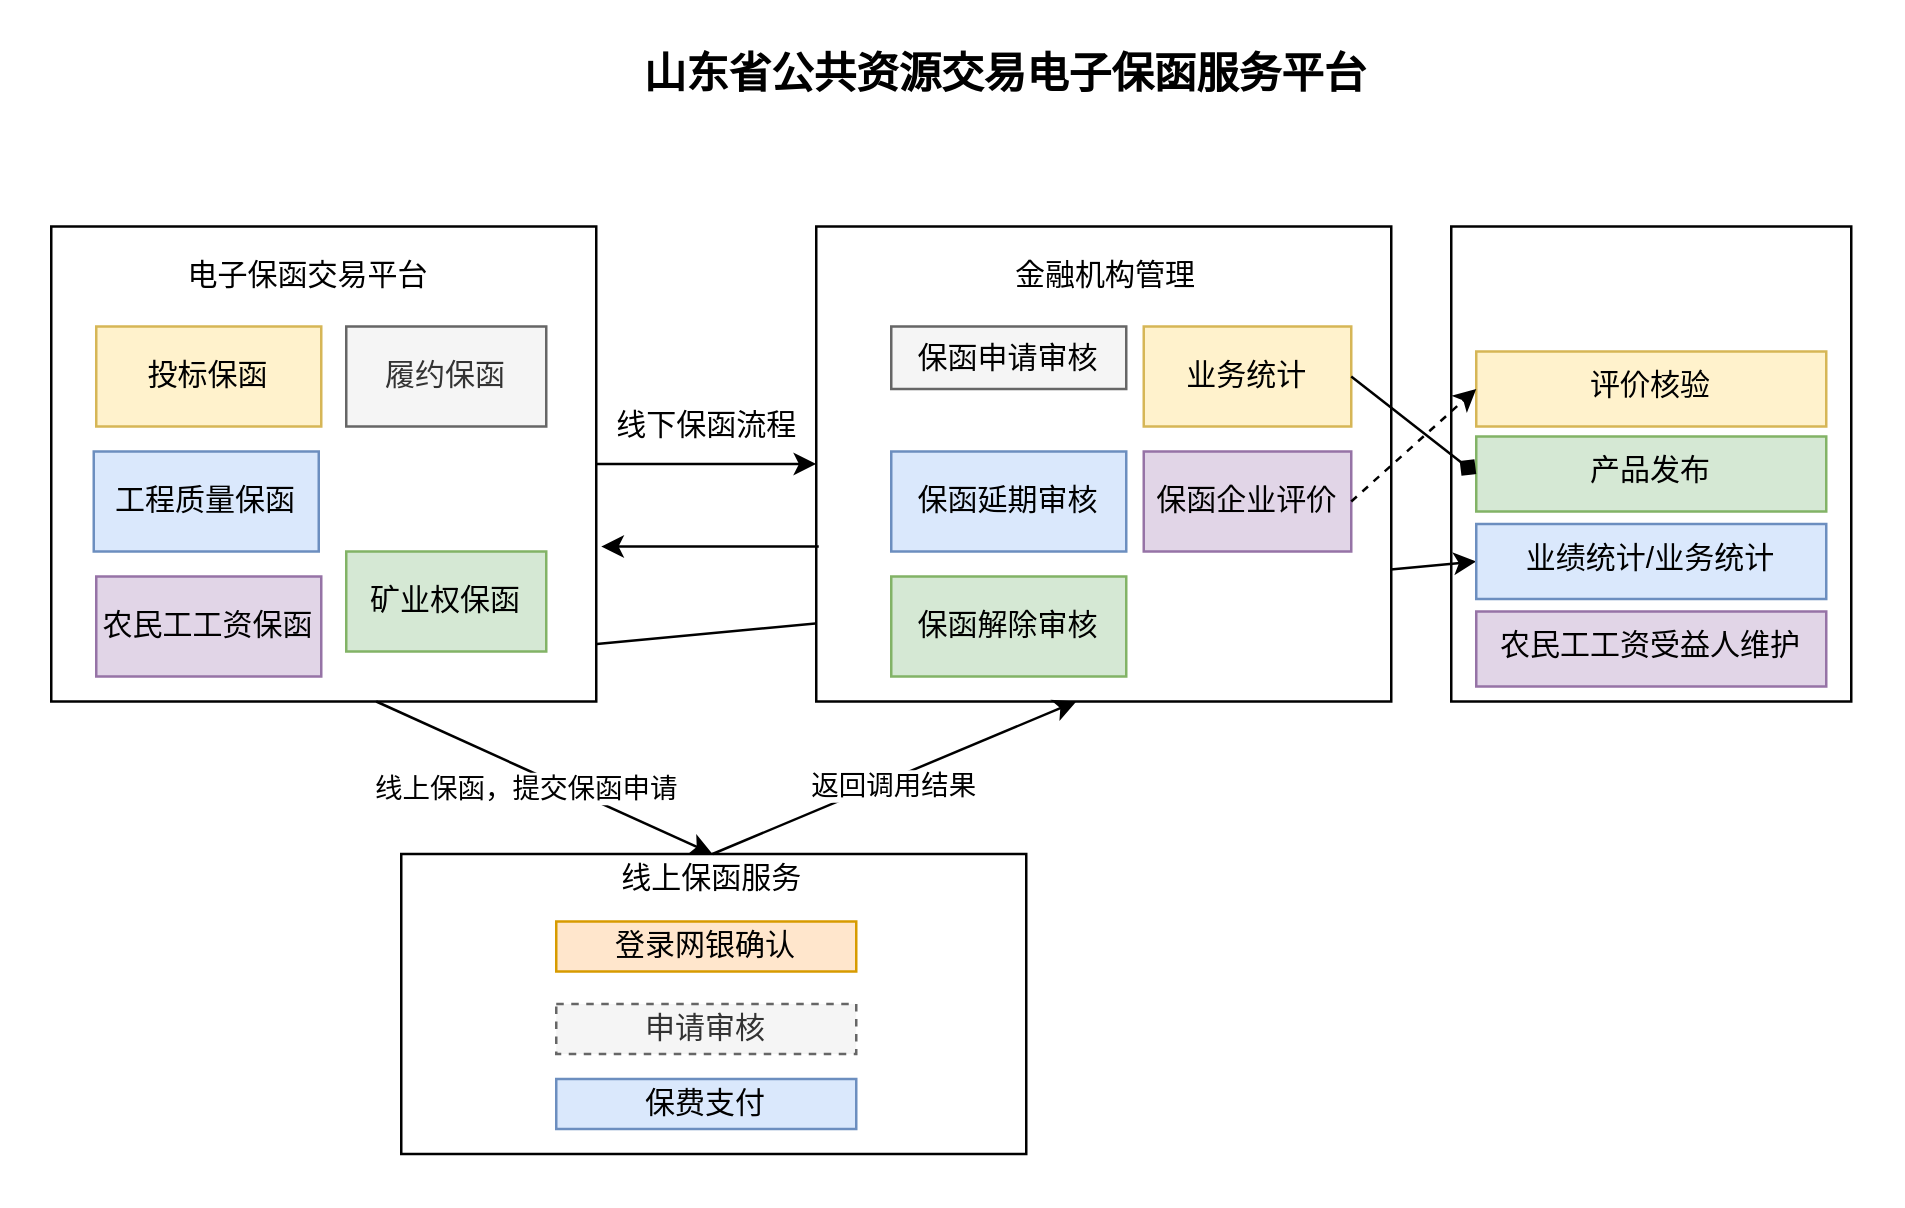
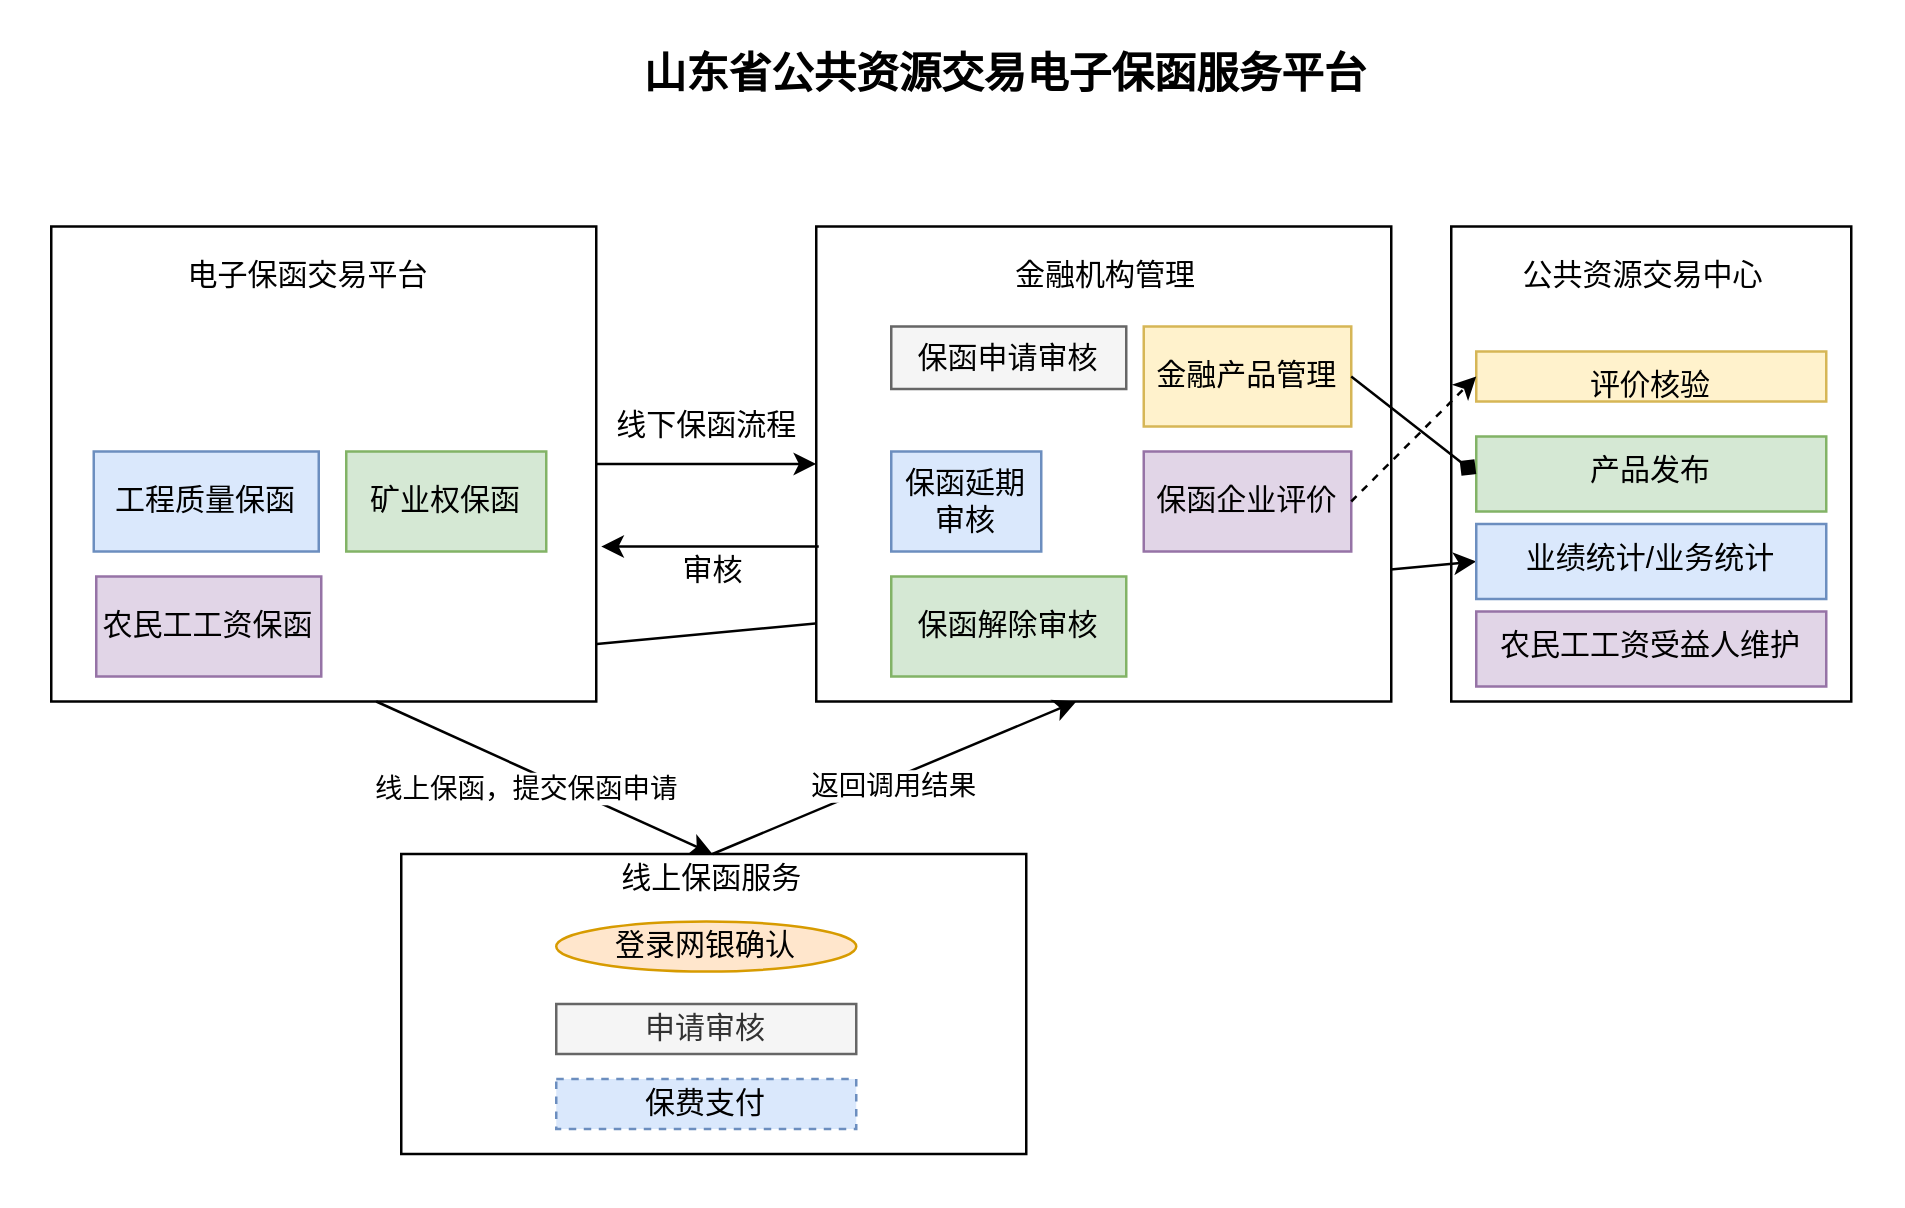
none -> (1644, 276)
(209, 376) -> none
(446, 376) -> none
(1248, 376) -> (1248, 376)
(1651, 389) -> (1651, 376)
(1009, 501) -> (966, 501)
none -> (714, 571)
(446, 601) -> (446, 501)
(706, 946) -> (706, 946)
(706, 1029) -> (706, 1029)
(706, 1104) -> (706, 1104)
